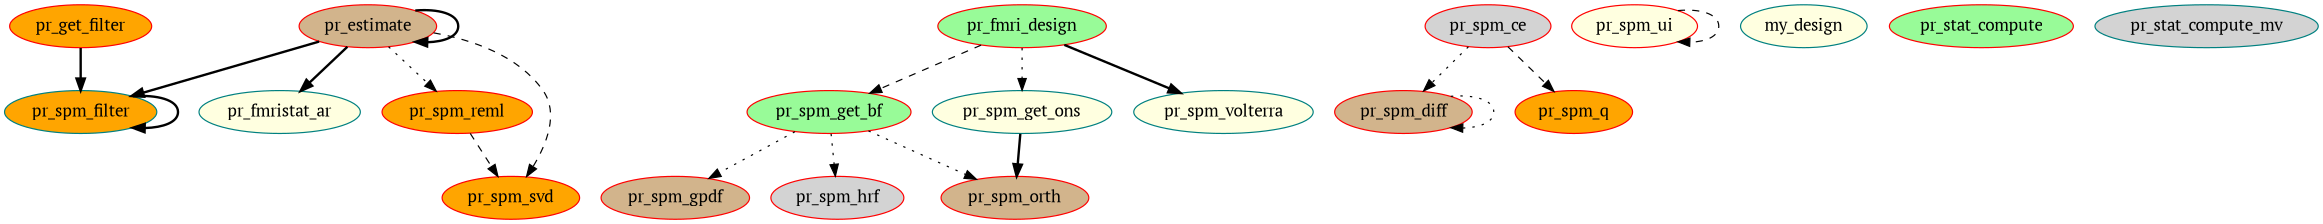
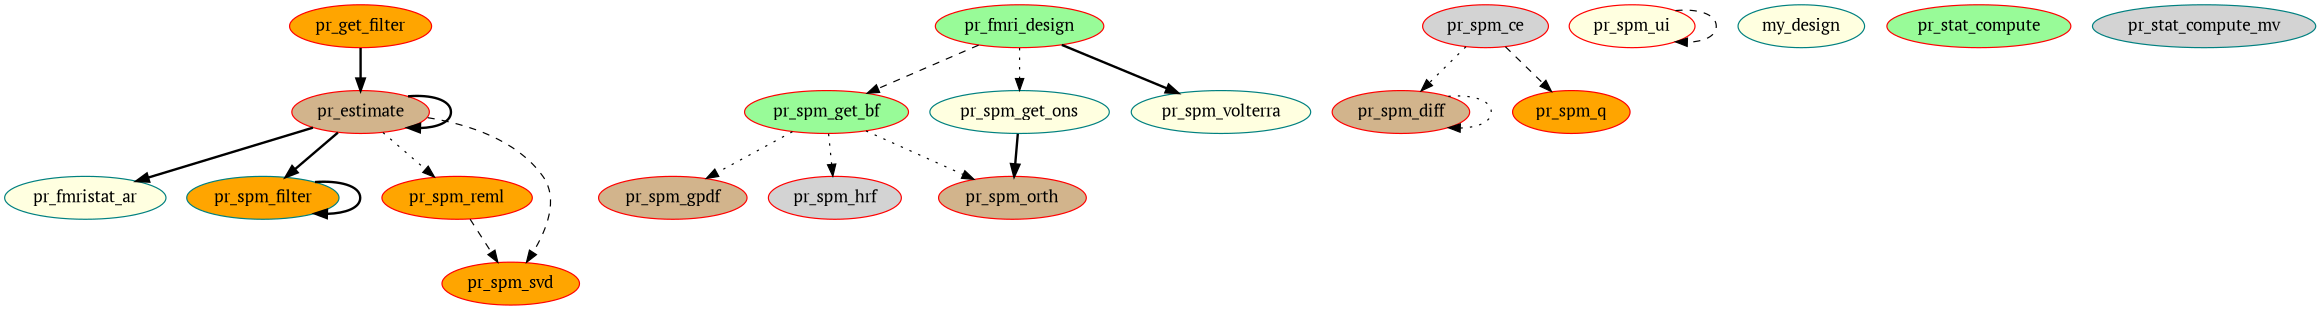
(81, 63) -> (361, 63)
